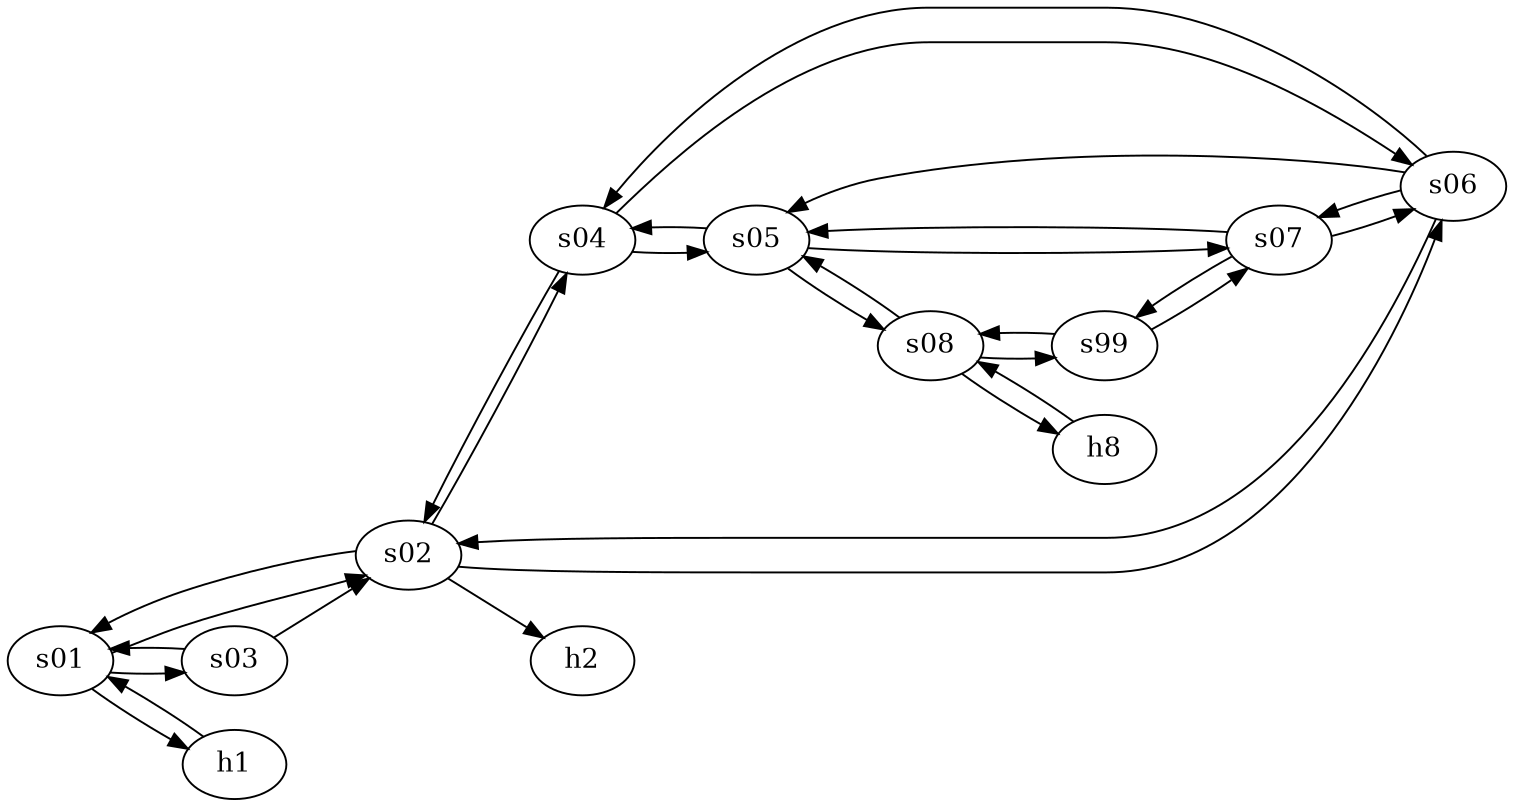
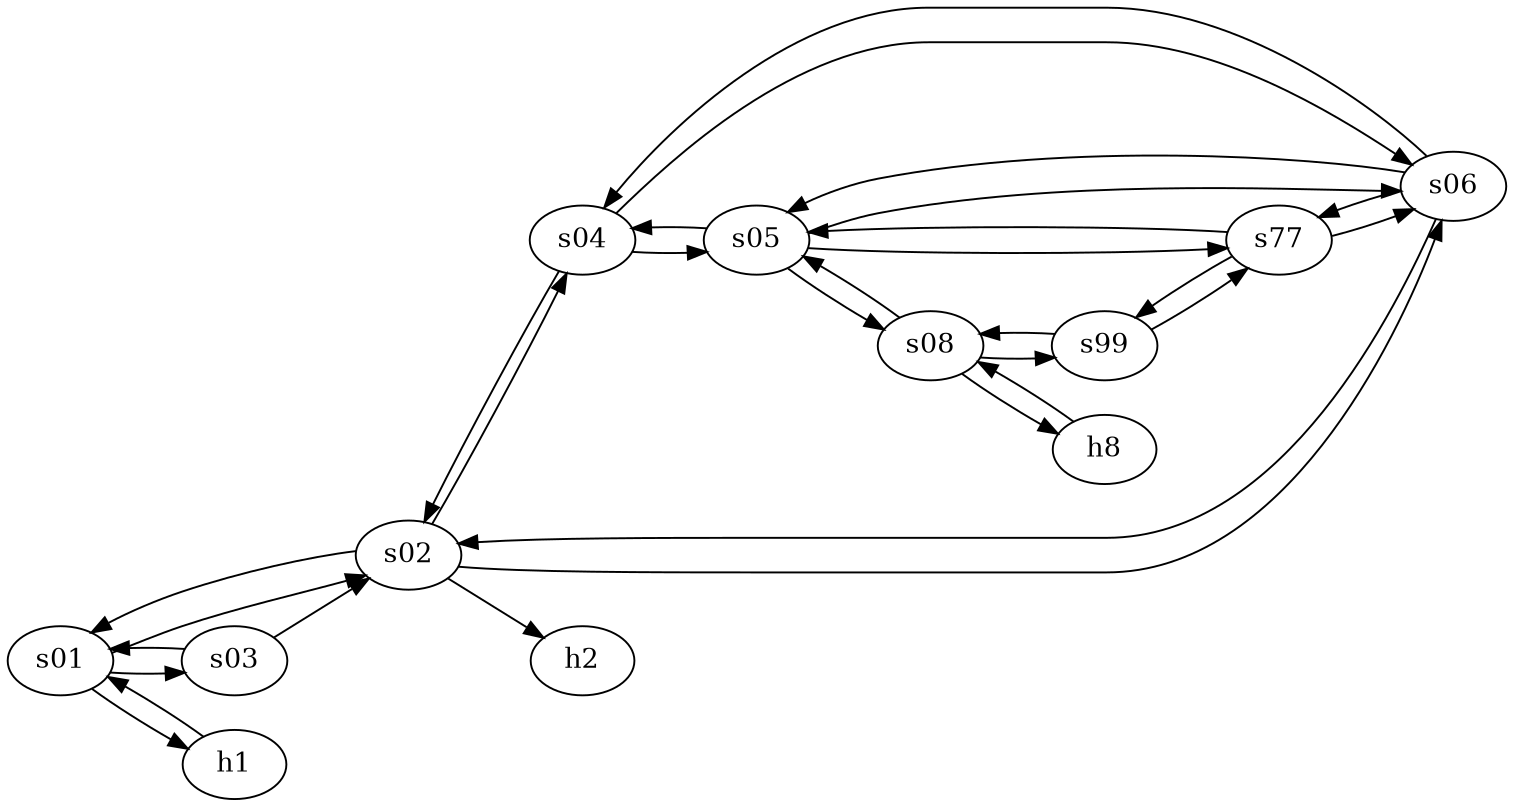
none -> (1093, 191)
(1279, 240) -> (1279, 240)
